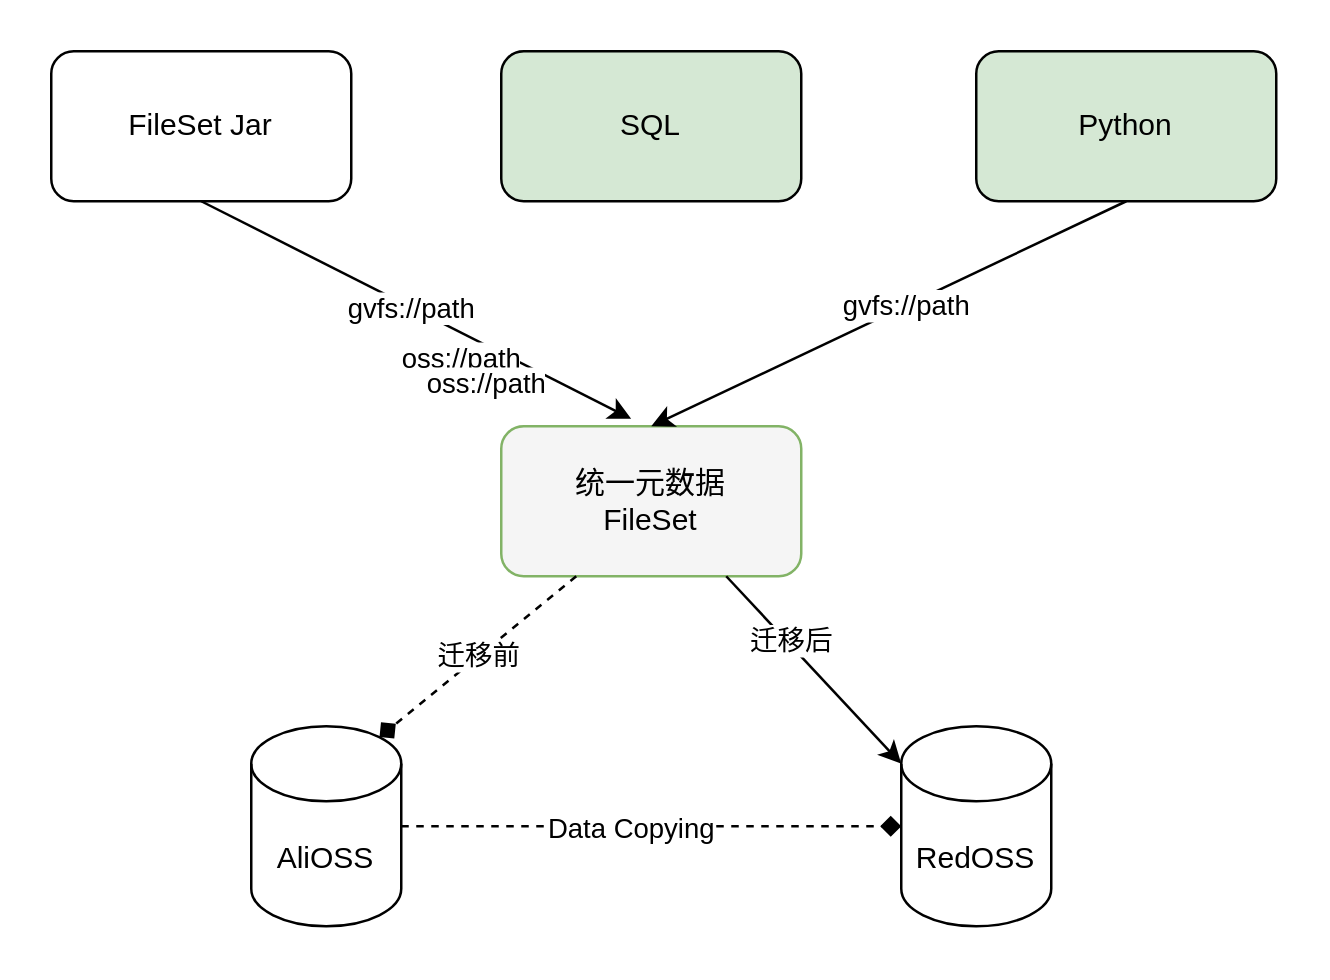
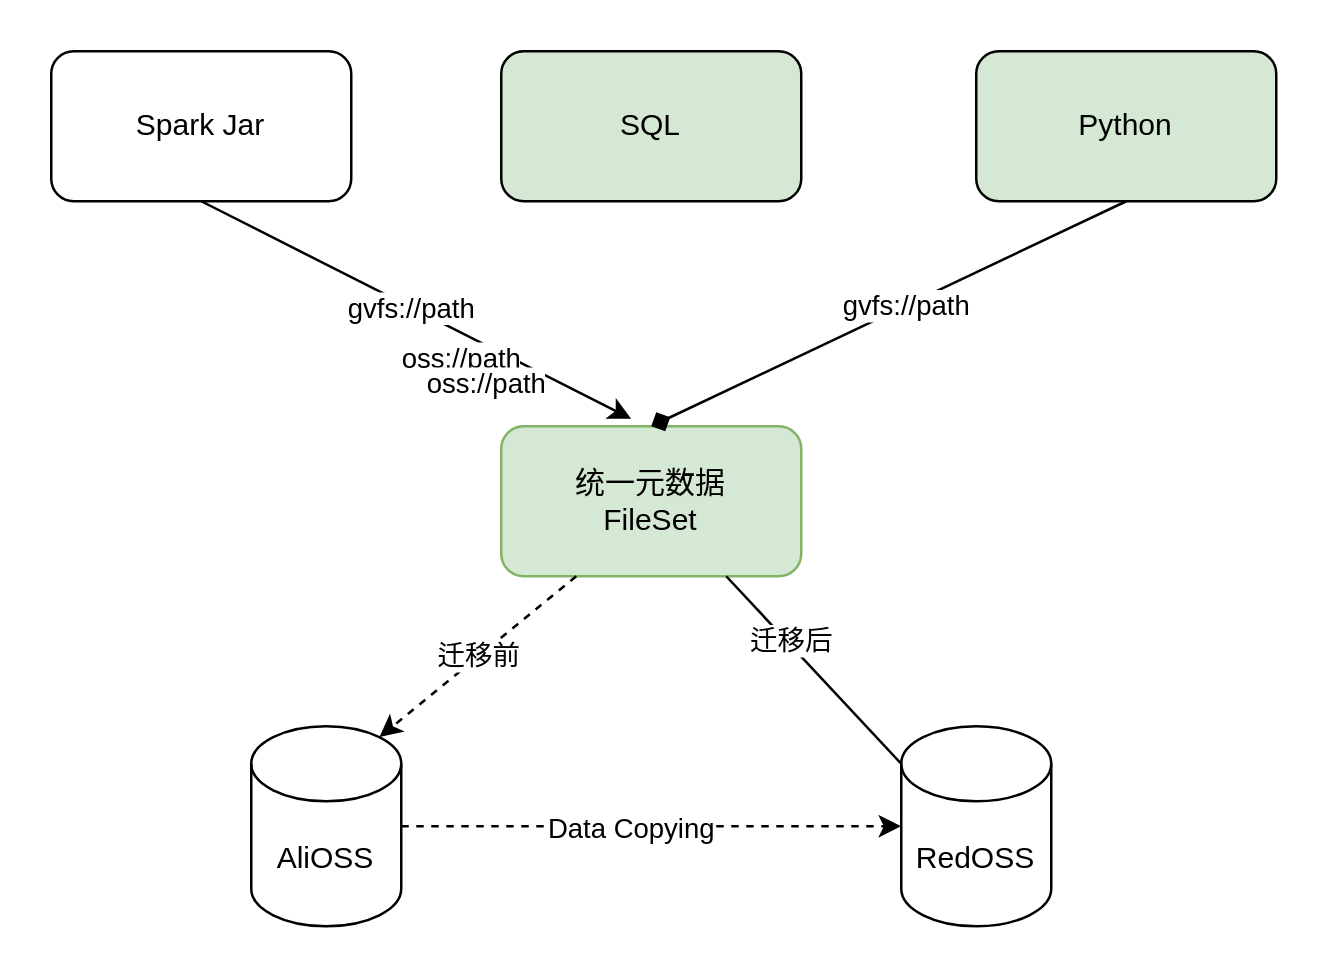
(201, 126) -> (201, 126)
(668, 418) -> (670, 417)
(651, 501) -> (651, 501)
(396, 724) -> (395, 725)
(889, 751) -> (894, 756)
(880, 826) -> (881, 826)
